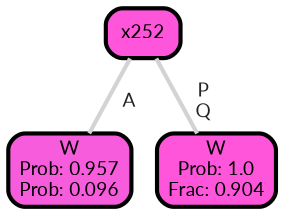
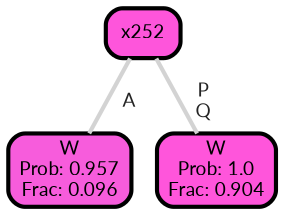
(70, 170) -> (70, 170)
